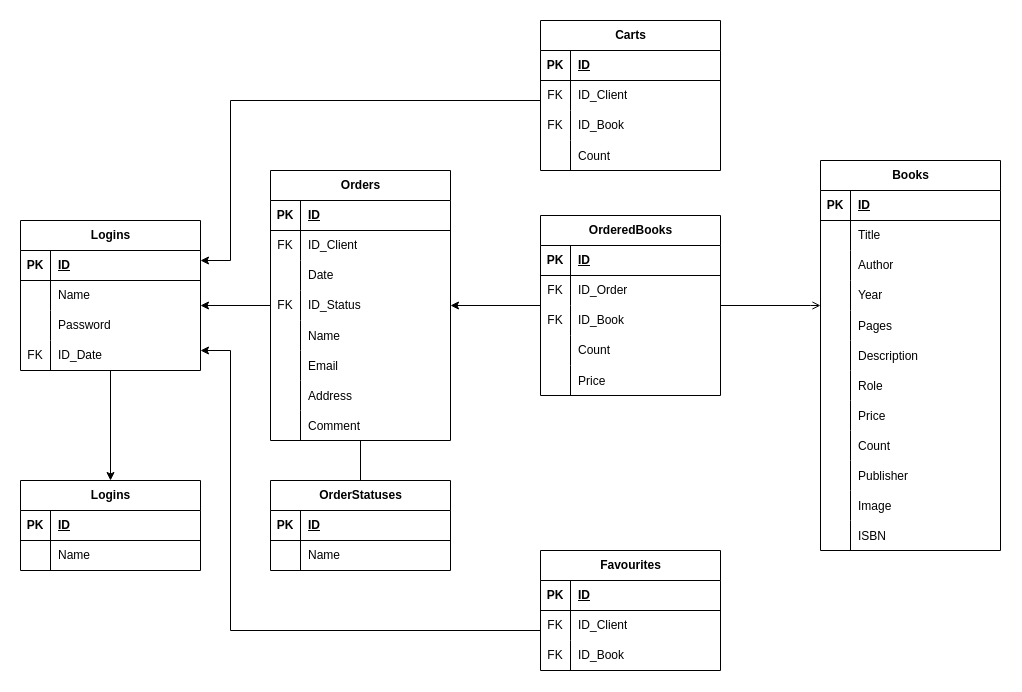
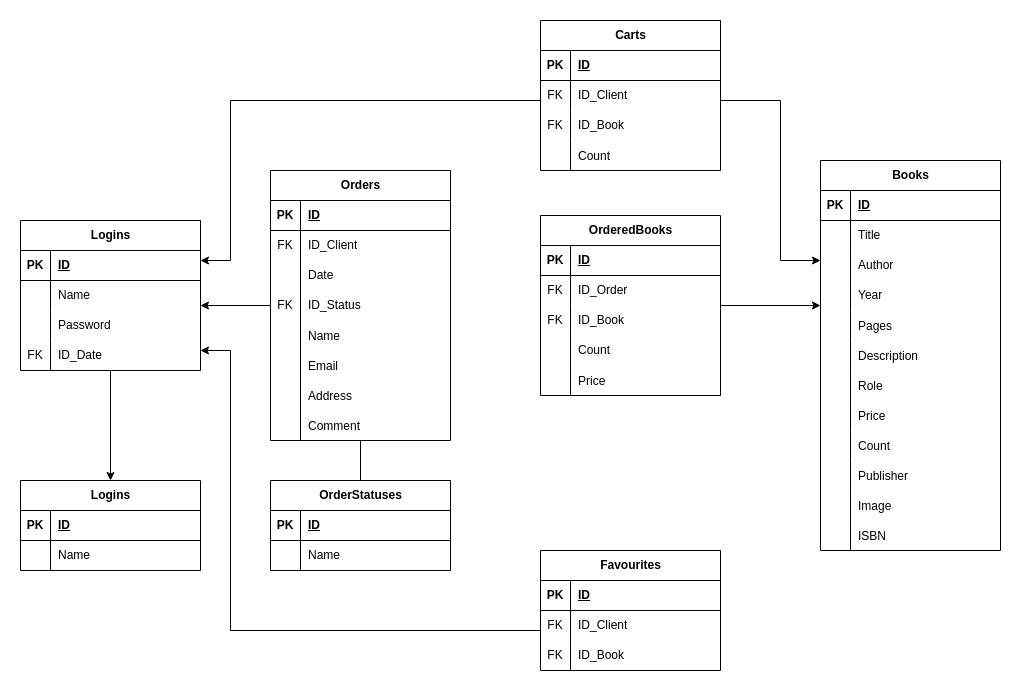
none -> (781, 168)
(498, 306) -> none
(813, 306) -> (812, 306)
